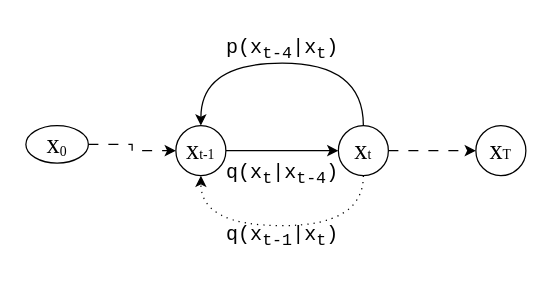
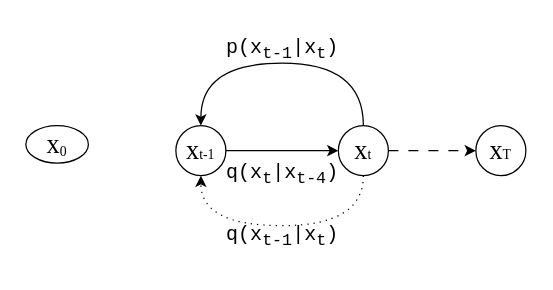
(283, 51) -> (283, 51)
(131, 144) -> none
